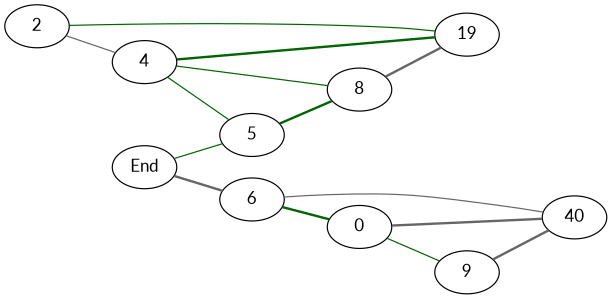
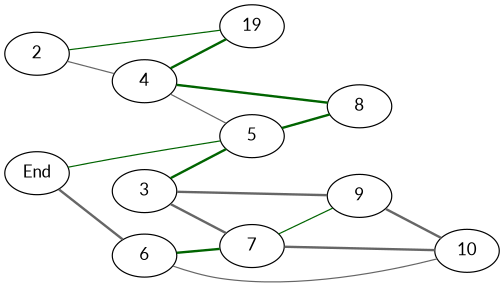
(413, 62) -> none
(252, 76) -> (252, 94)
(198, 98) -> (198, 109)
none -> (145, 191)
(575, 217) -> (467, 251)
(360, 227) -> (252, 246)
